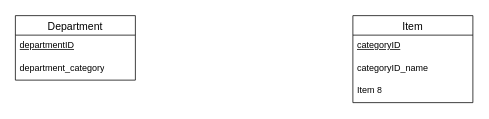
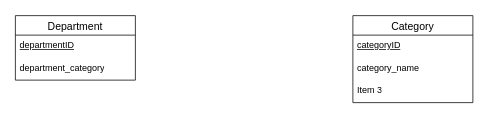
(413, 26) -> (413, 26)
(395, 68) -> (390, 68)
(371, 91) -> (371, 91)
